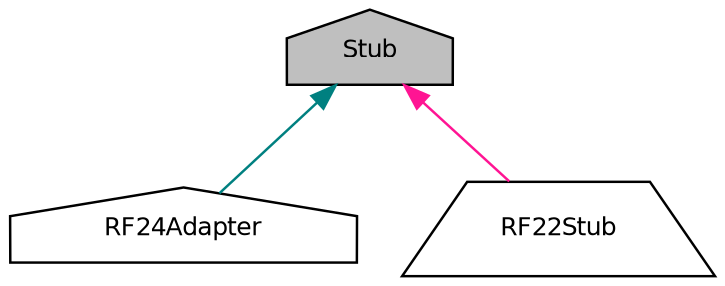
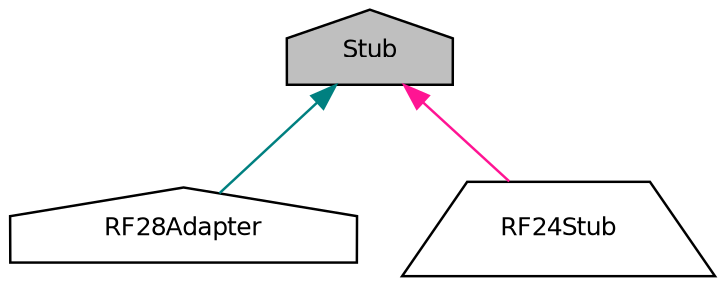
(184, 229) -> (184, 229)
(559, 229) -> (559, 229)
